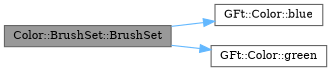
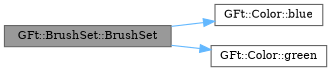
(88, 36) -> (88, 36)
